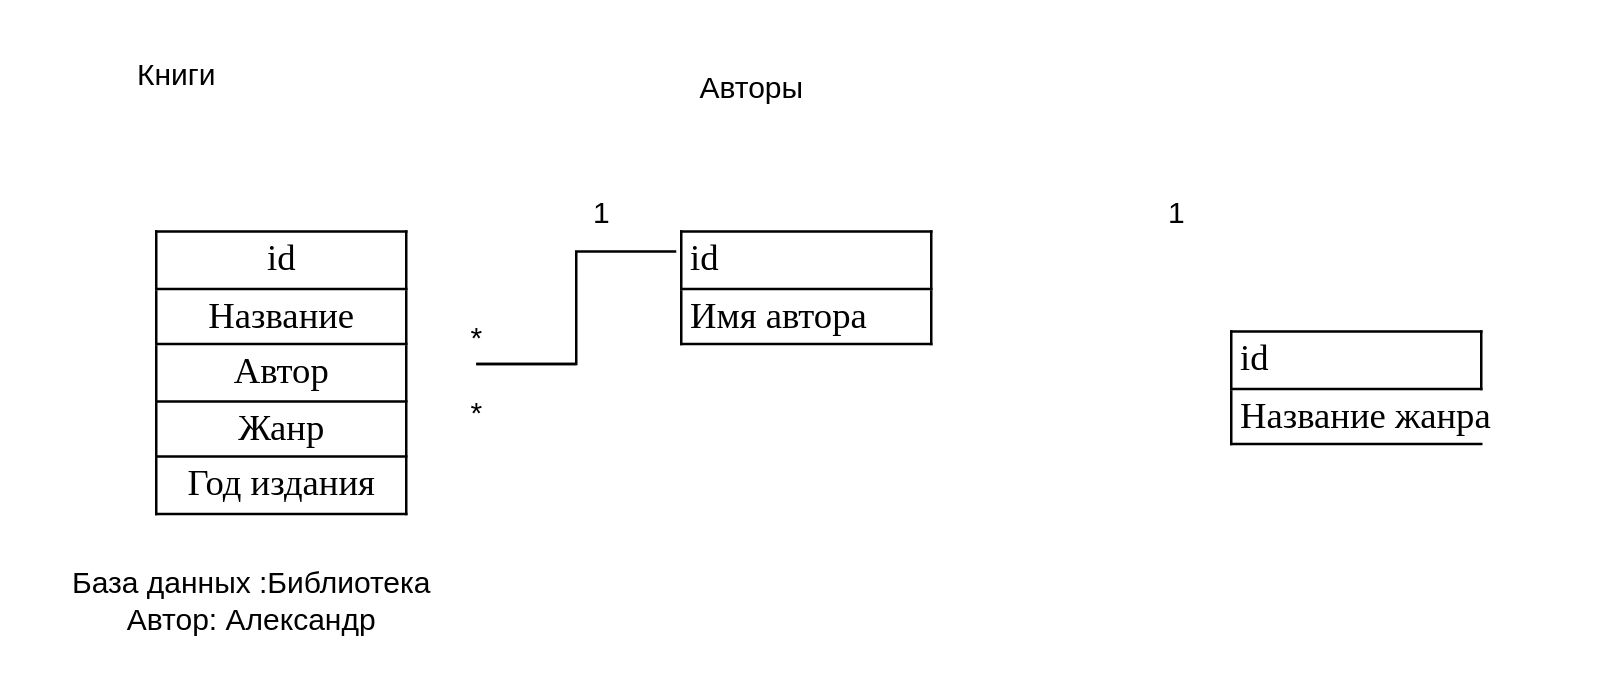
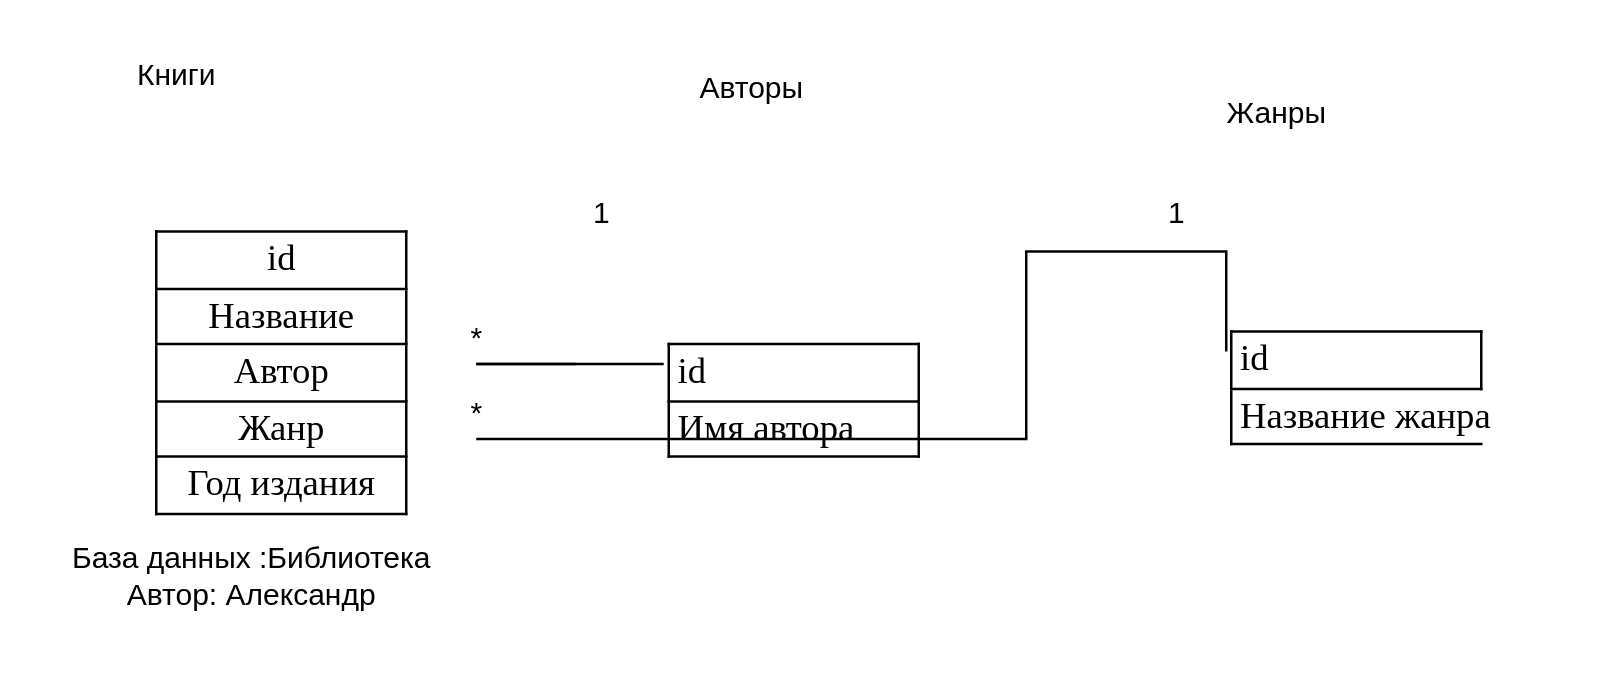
none -> (1276, 114)
(839, 289) -> (826, 401)
none -> (994, 439)
(251, 601) -> (251, 576)
